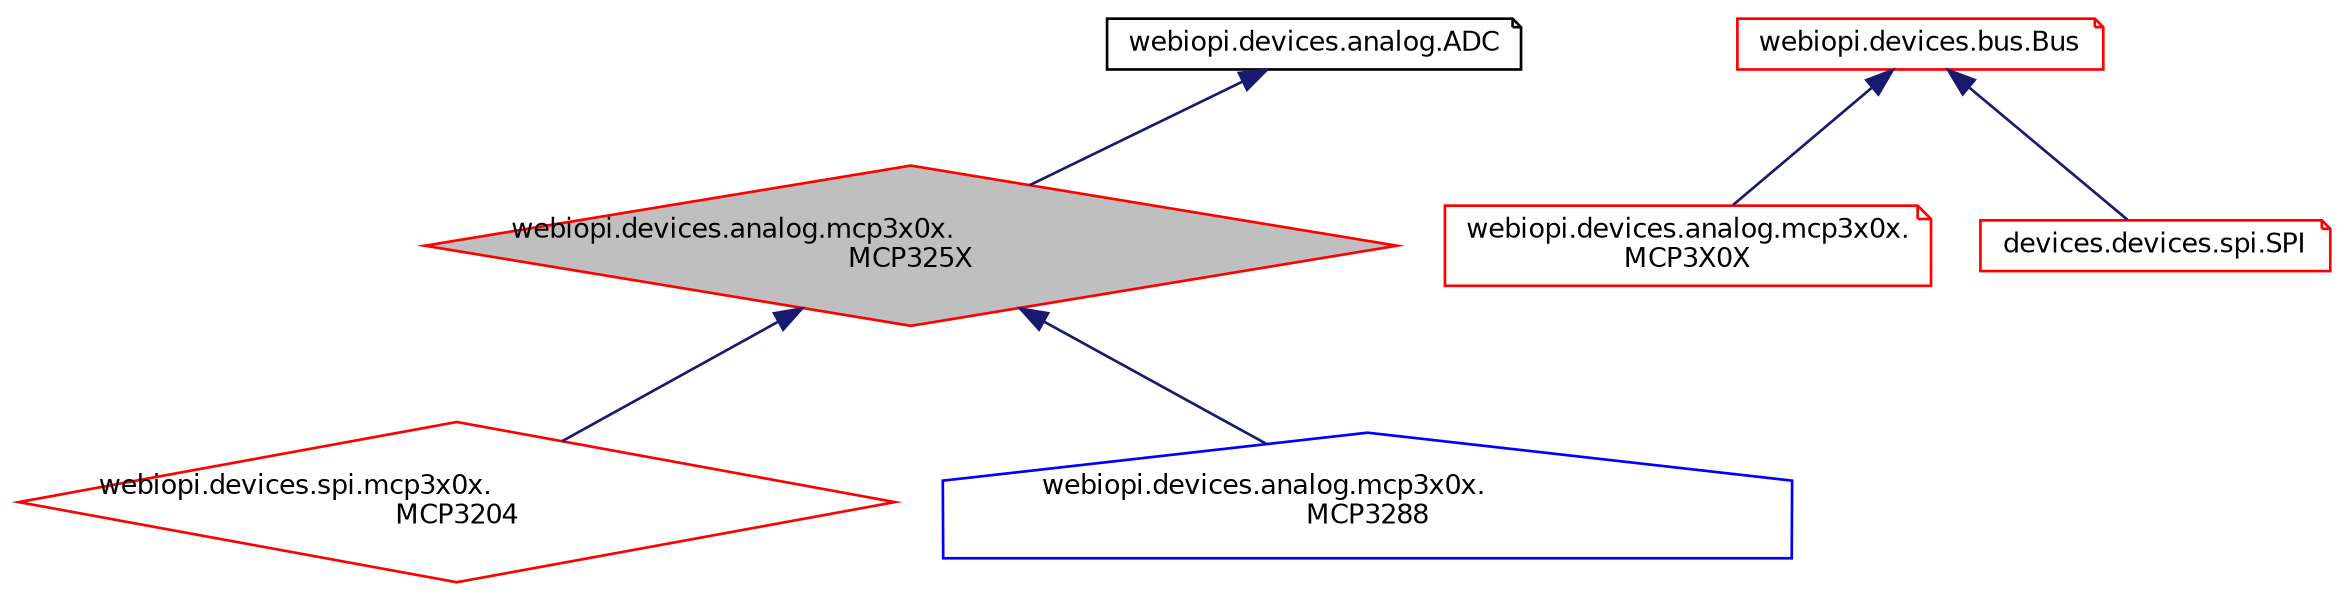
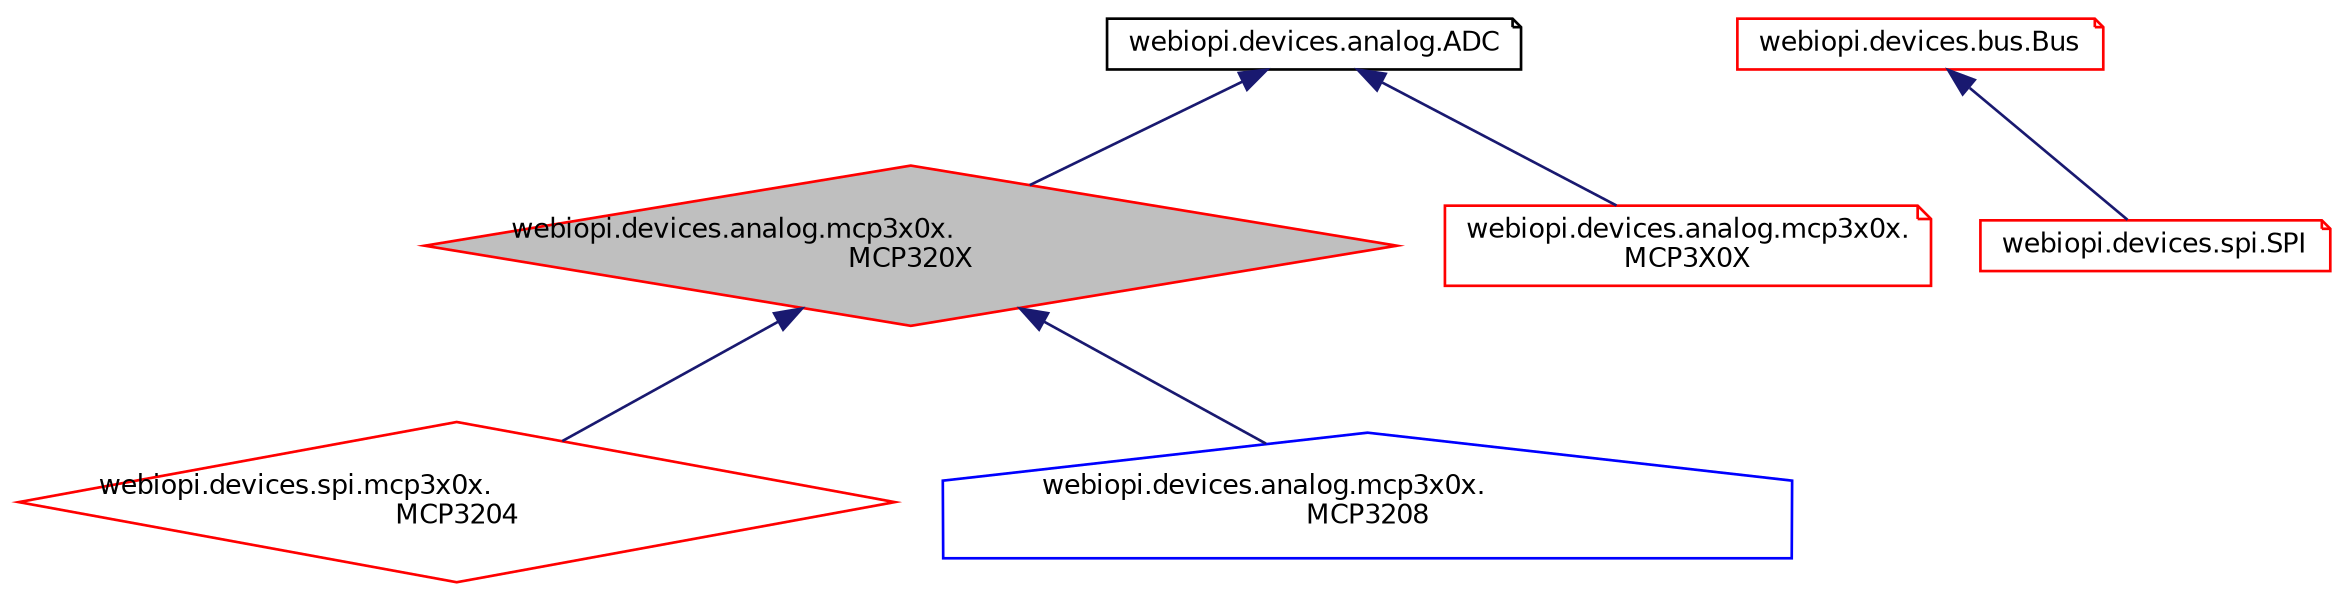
(1803, 146) -> (1499, 144)
(911, 246) -> (911, 246)
(2155, 246) -> (2155, 246)
(1367, 502) -> (1367, 502)
